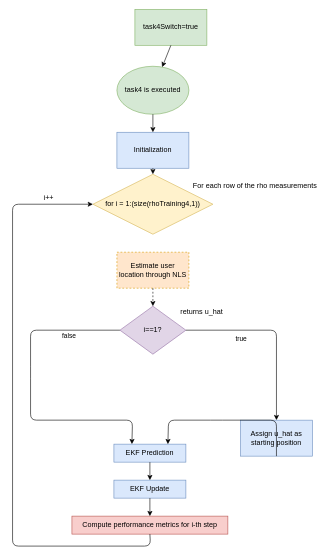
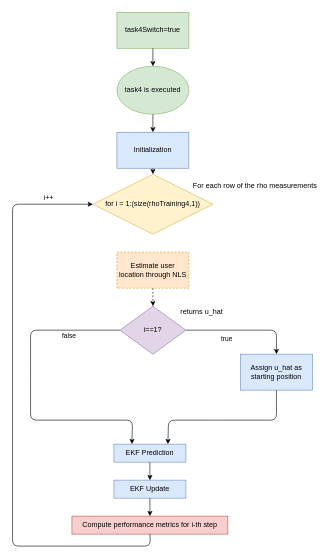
(171, 27) -> (153, 30)
(276, 438) -> (276, 372)
